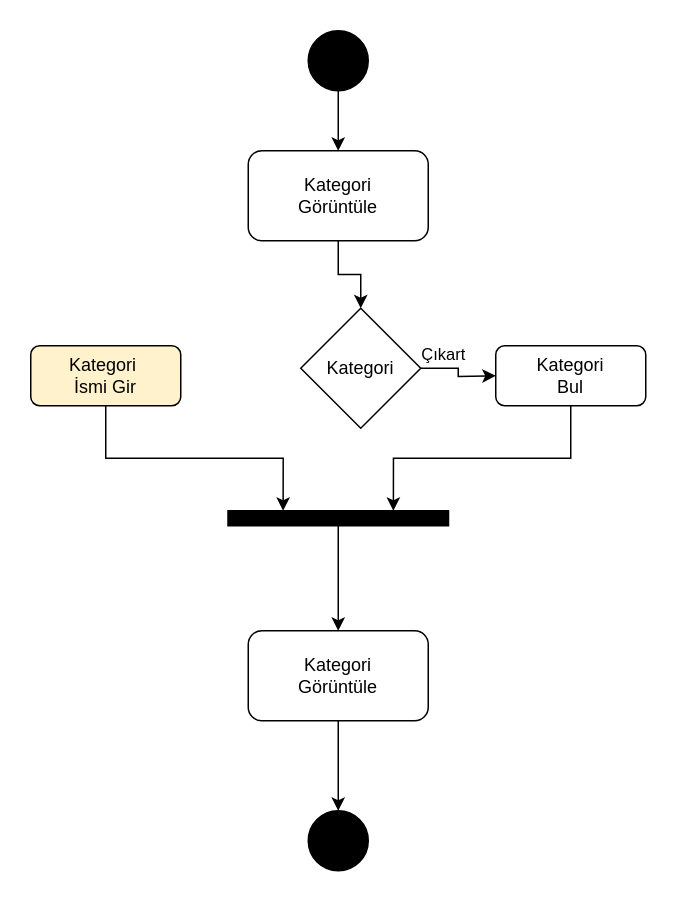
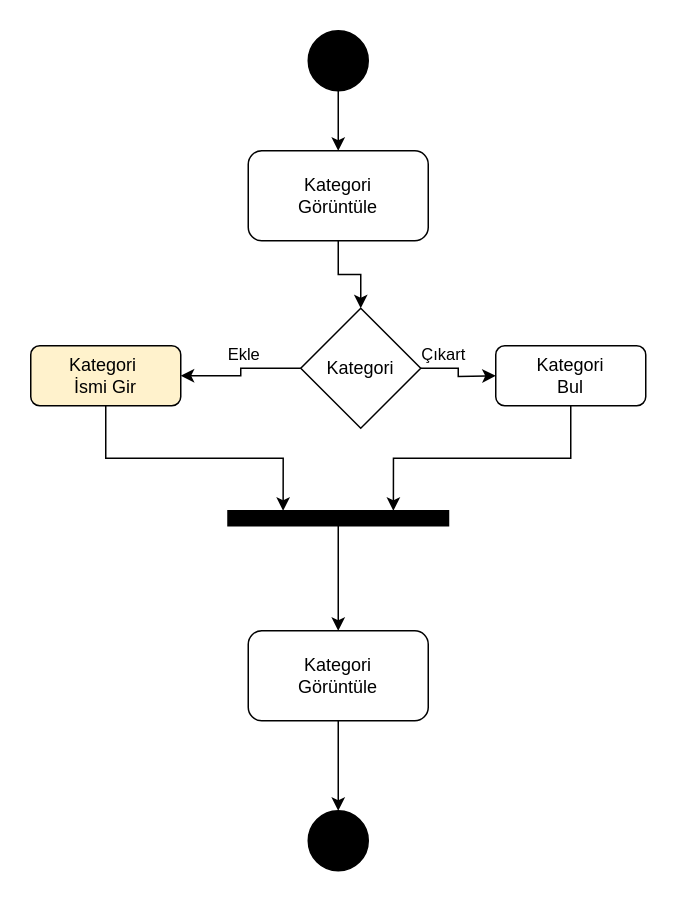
none -> (243, 368)
